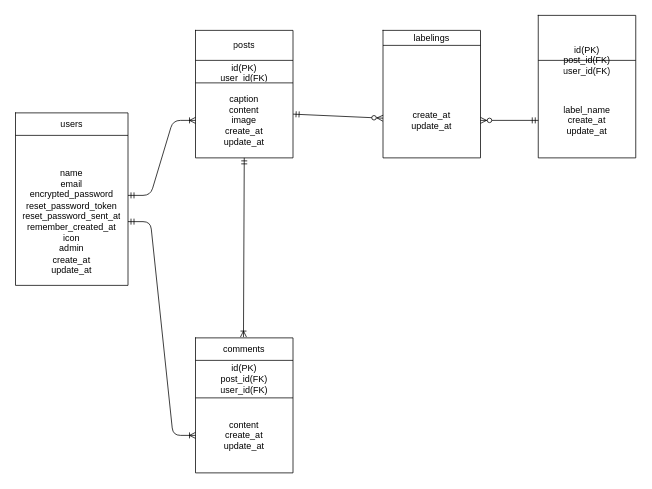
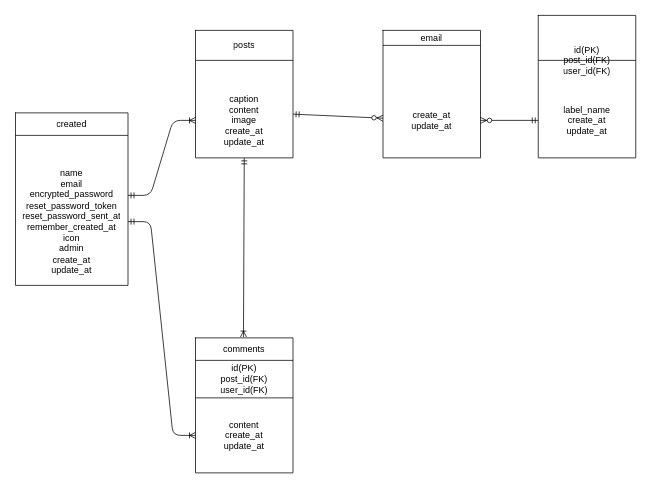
(432, 38) -> (432, 38)
(244, 72) -> none
(72, 124) -> (72, 124)
